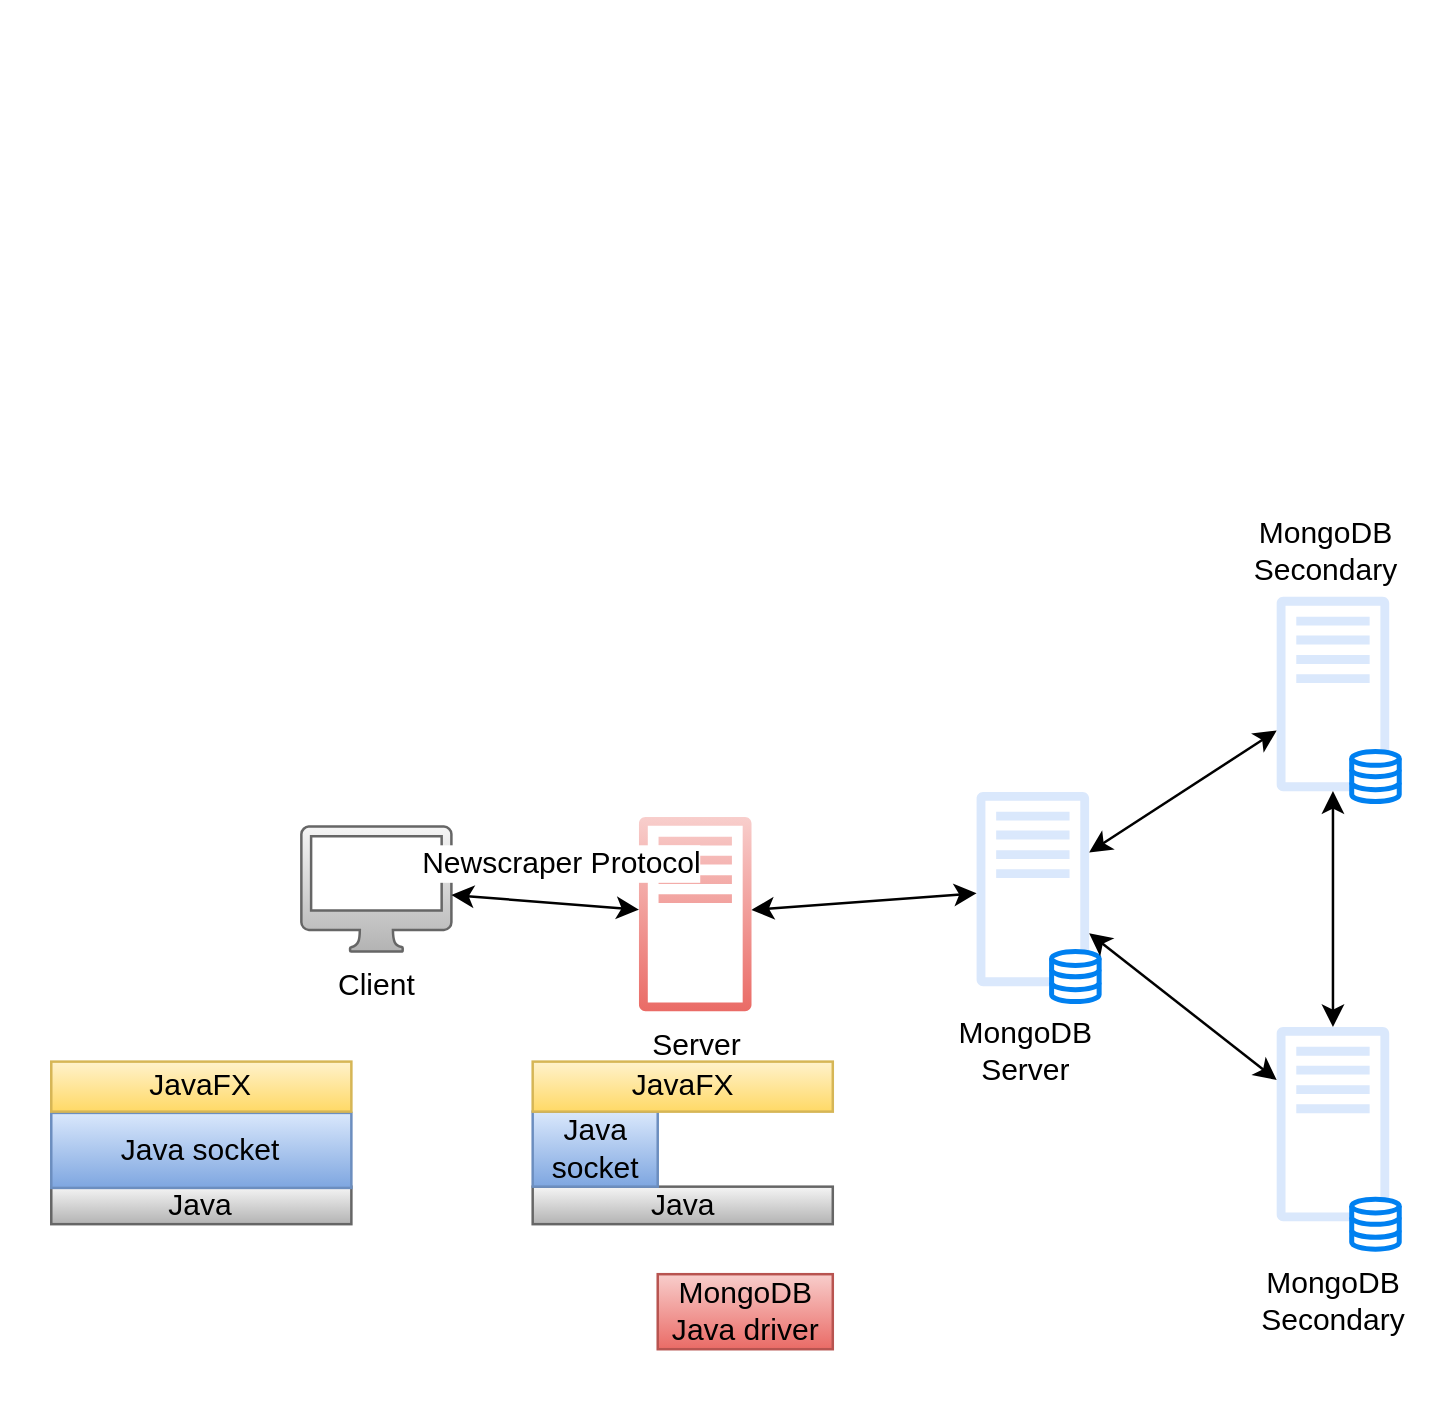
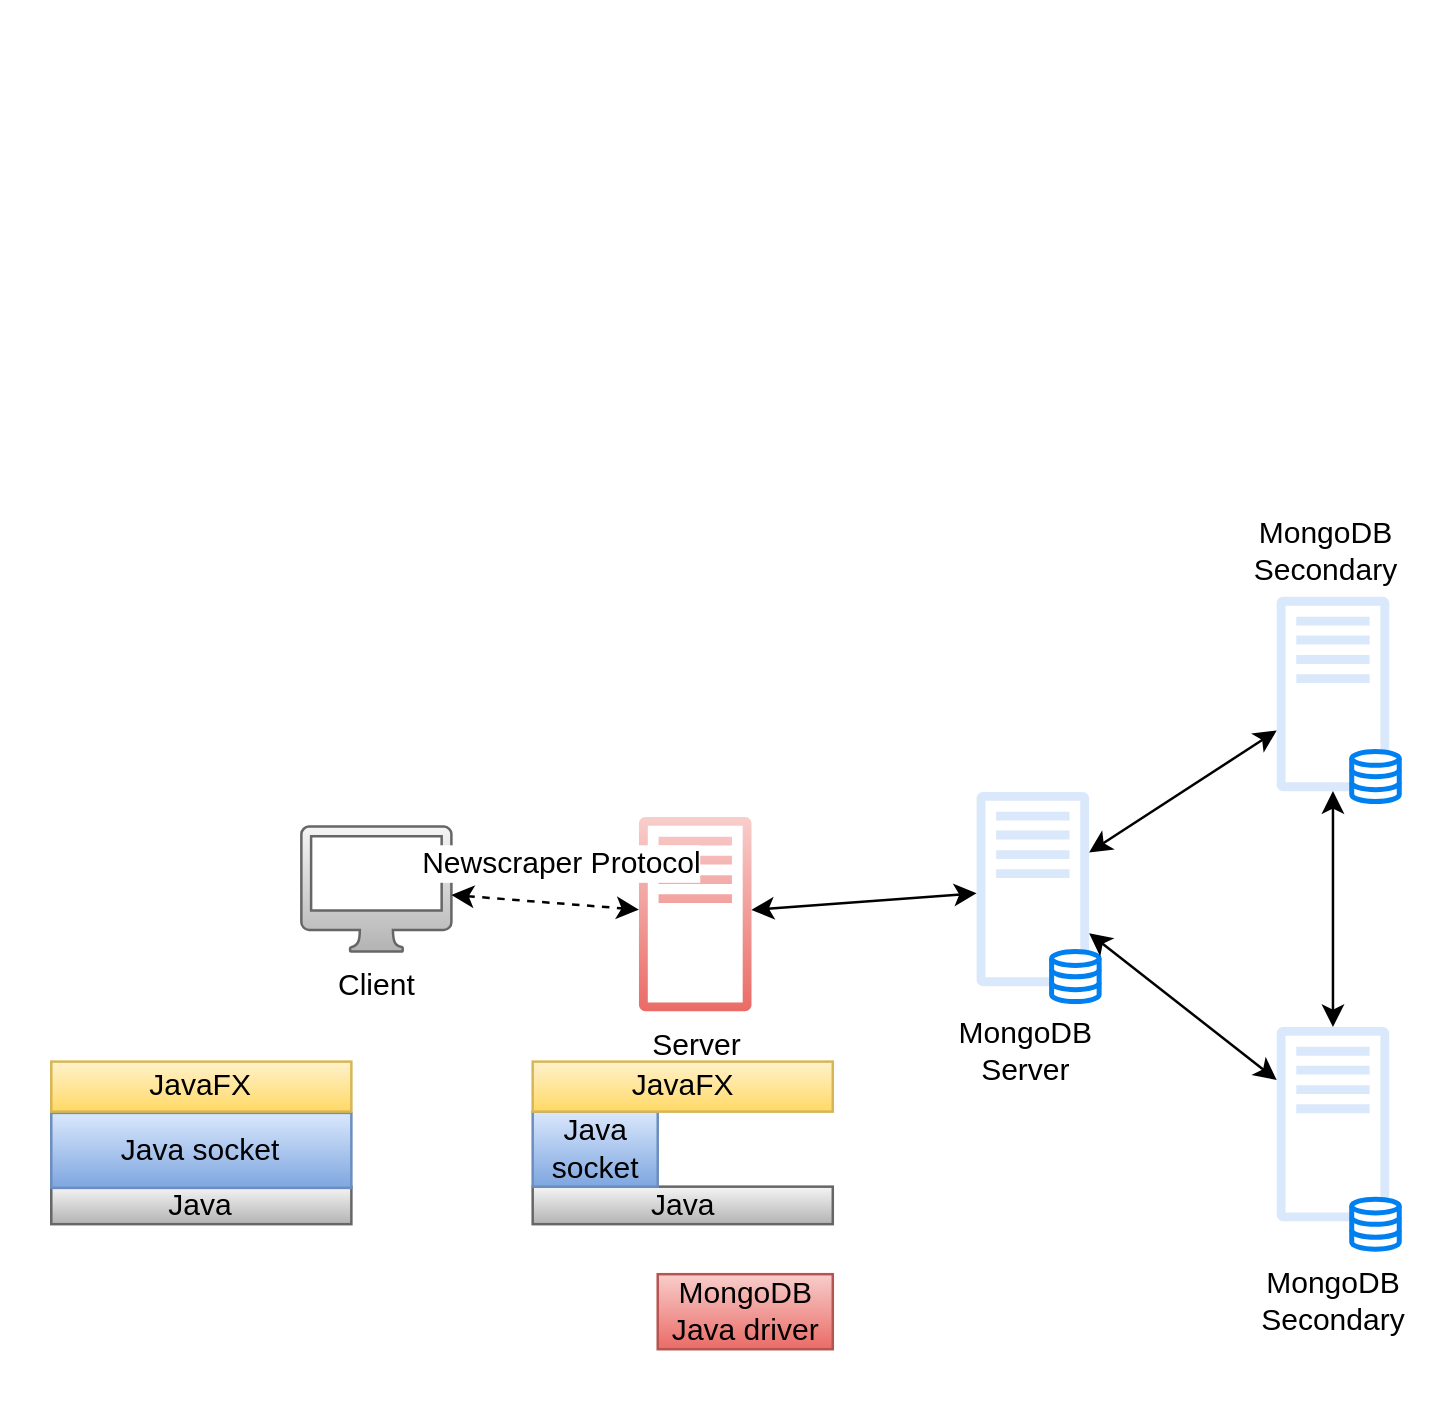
(543, 902) -> (543, 902)
